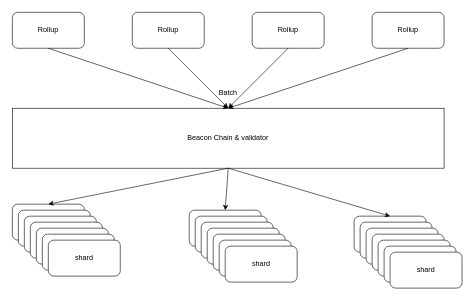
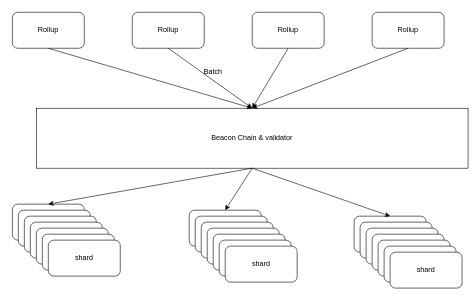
(228, 93) -> (213, 72)
(228, 138) -> (252, 138)
